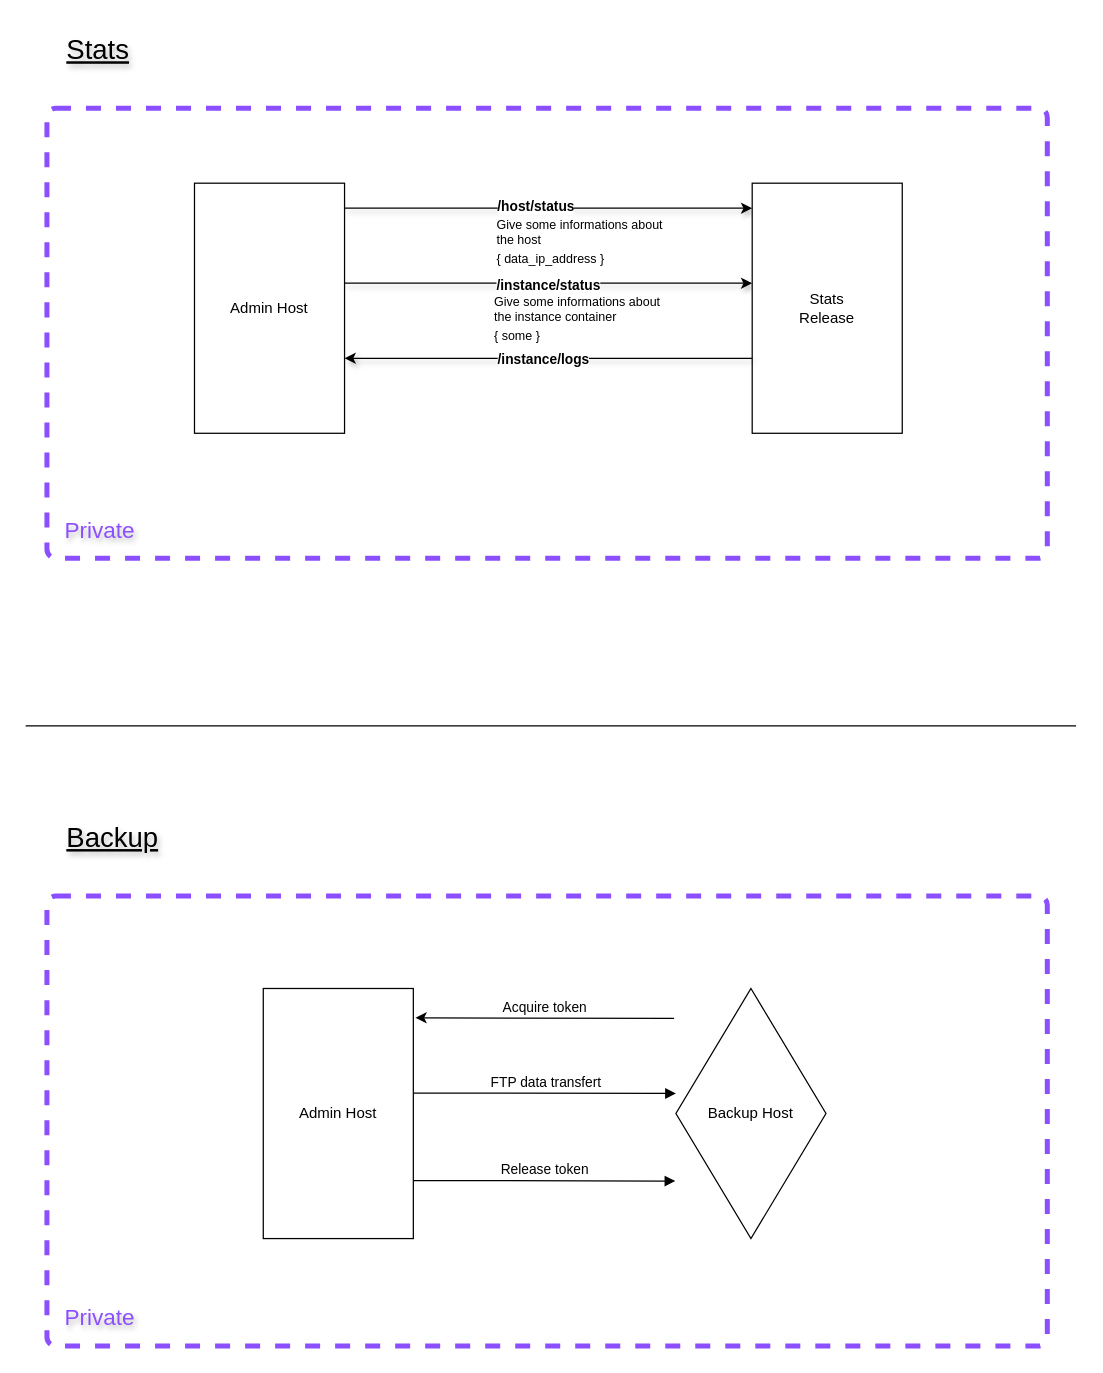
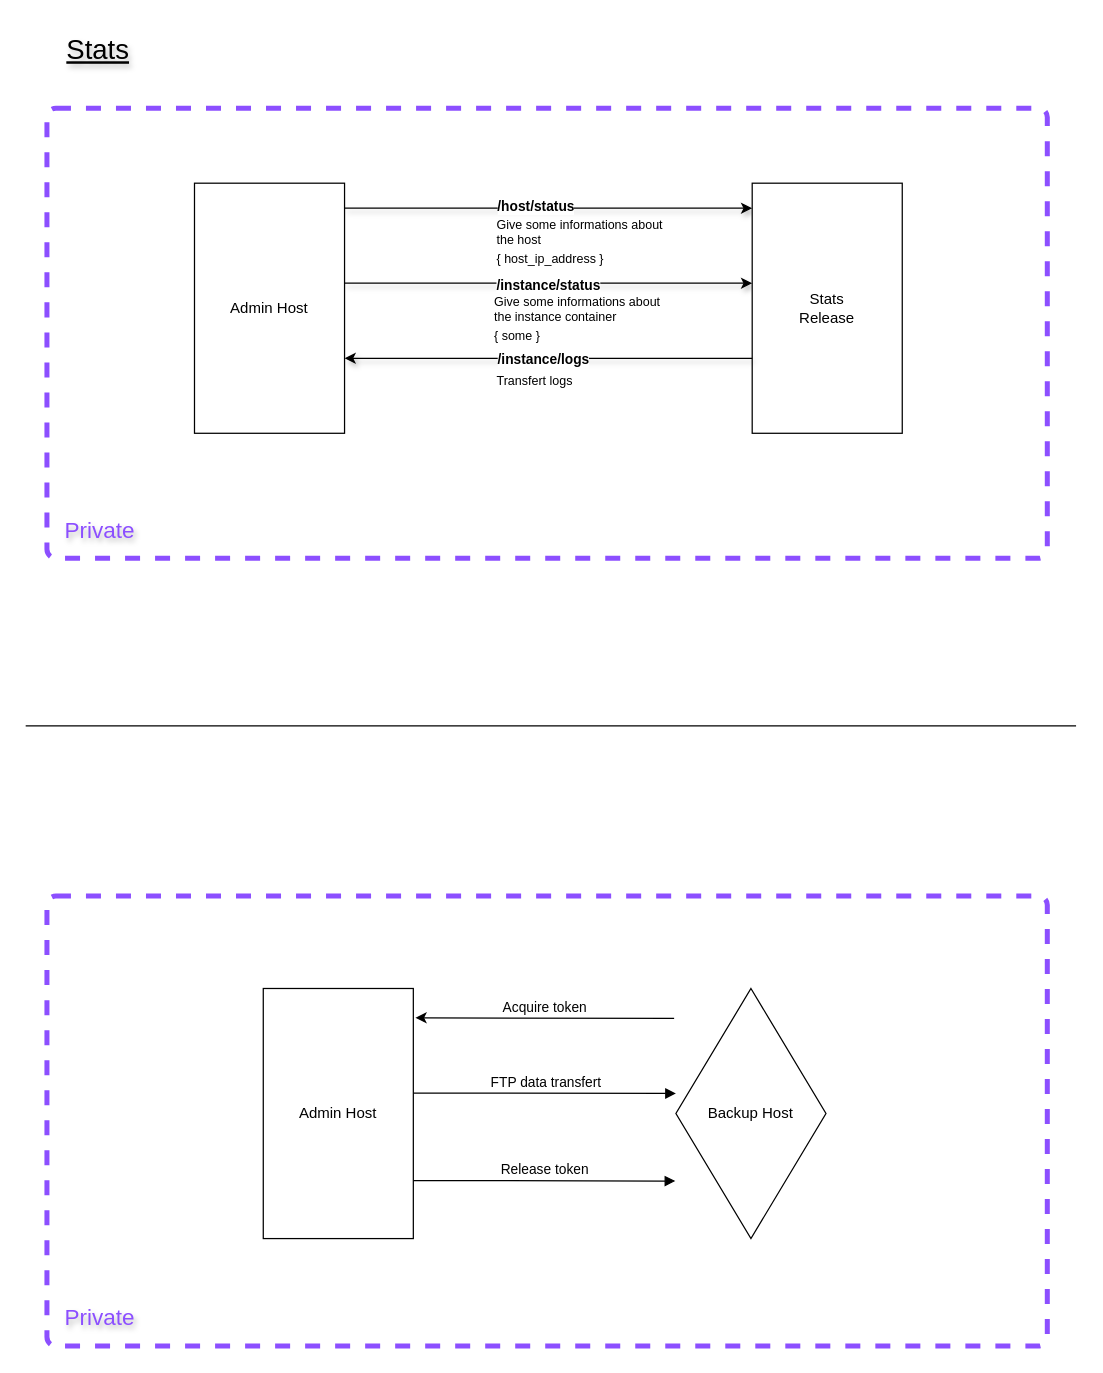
(559, 258) -> (559, 258)
none -> (544, 381)
(127, 838) -> none
